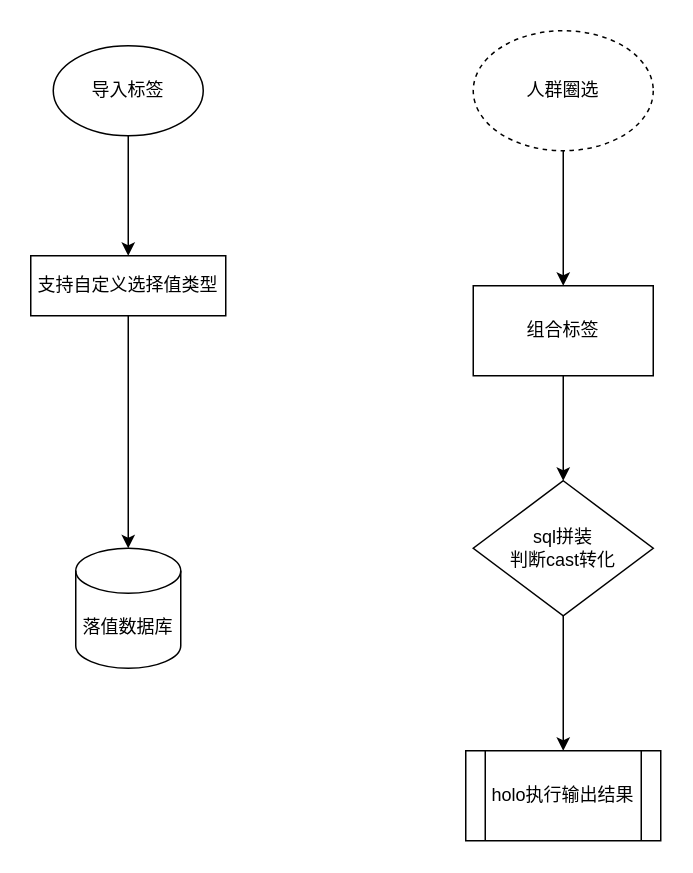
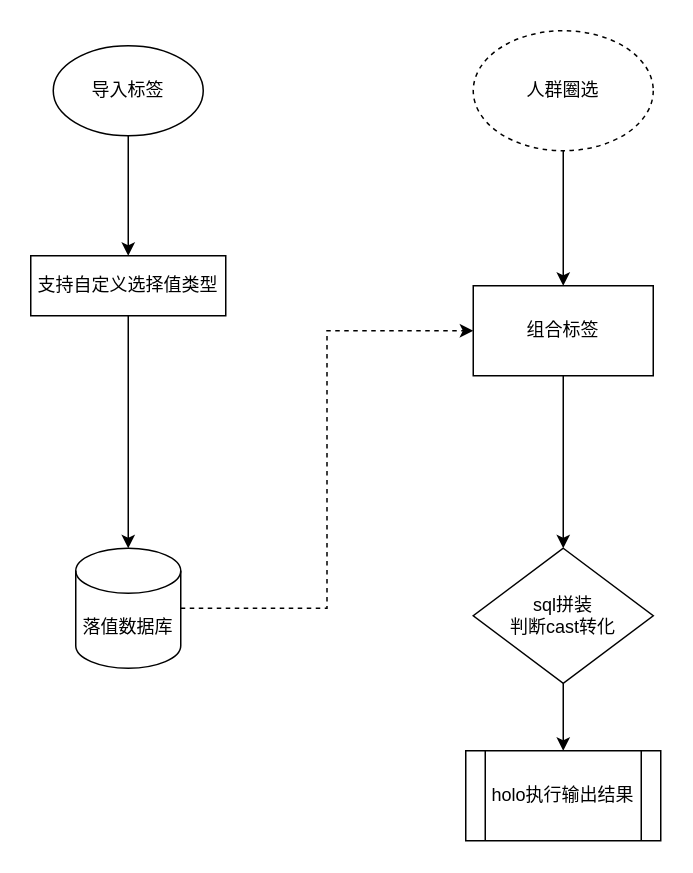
none -> (327, 475)
(563, 548) -> (563, 616)
